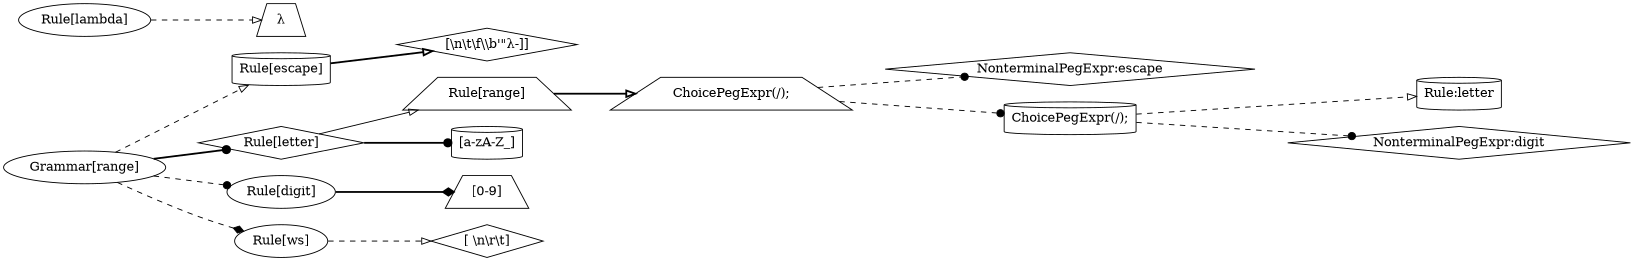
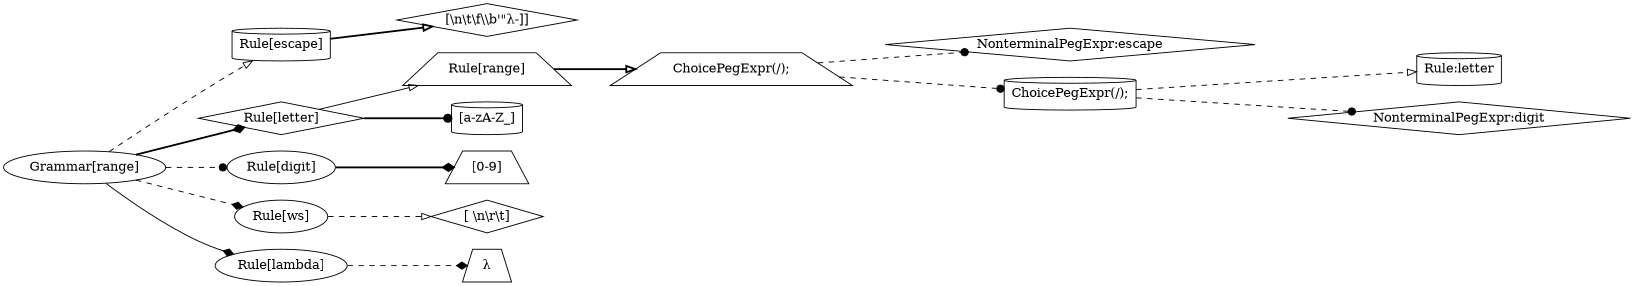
(202, 20) -> (402, 266)
(188, 154) -> (185, 142)
none -> (162, 221)
